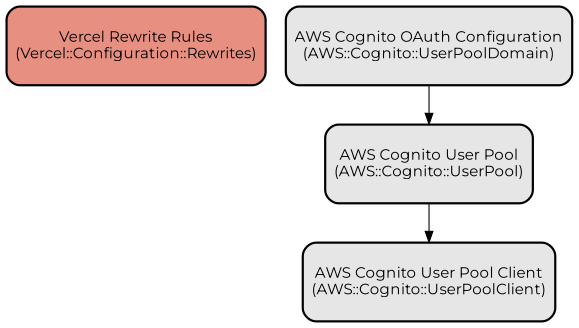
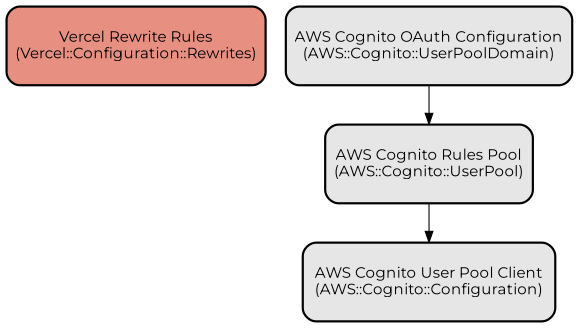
(429, 164) -> (429, 164)
(429, 282) -> (429, 282)
